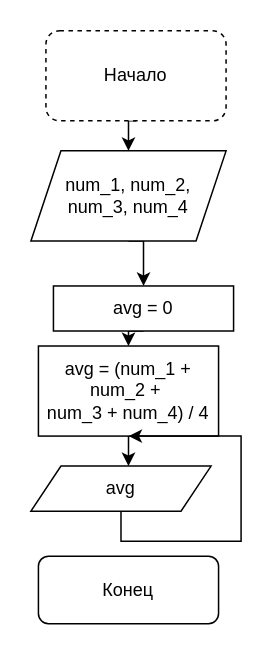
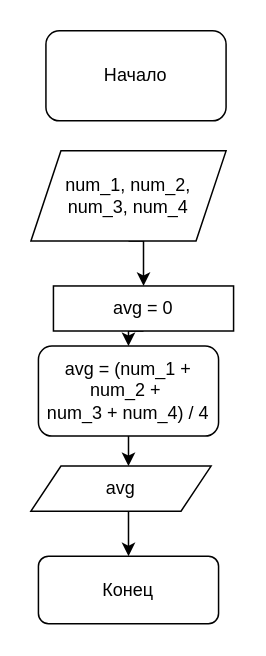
(136, 76) -> (136, 76)
(128, 127) -> none
(128, 391) -> (128, 391)
(235, 541) -> (128, 525)
